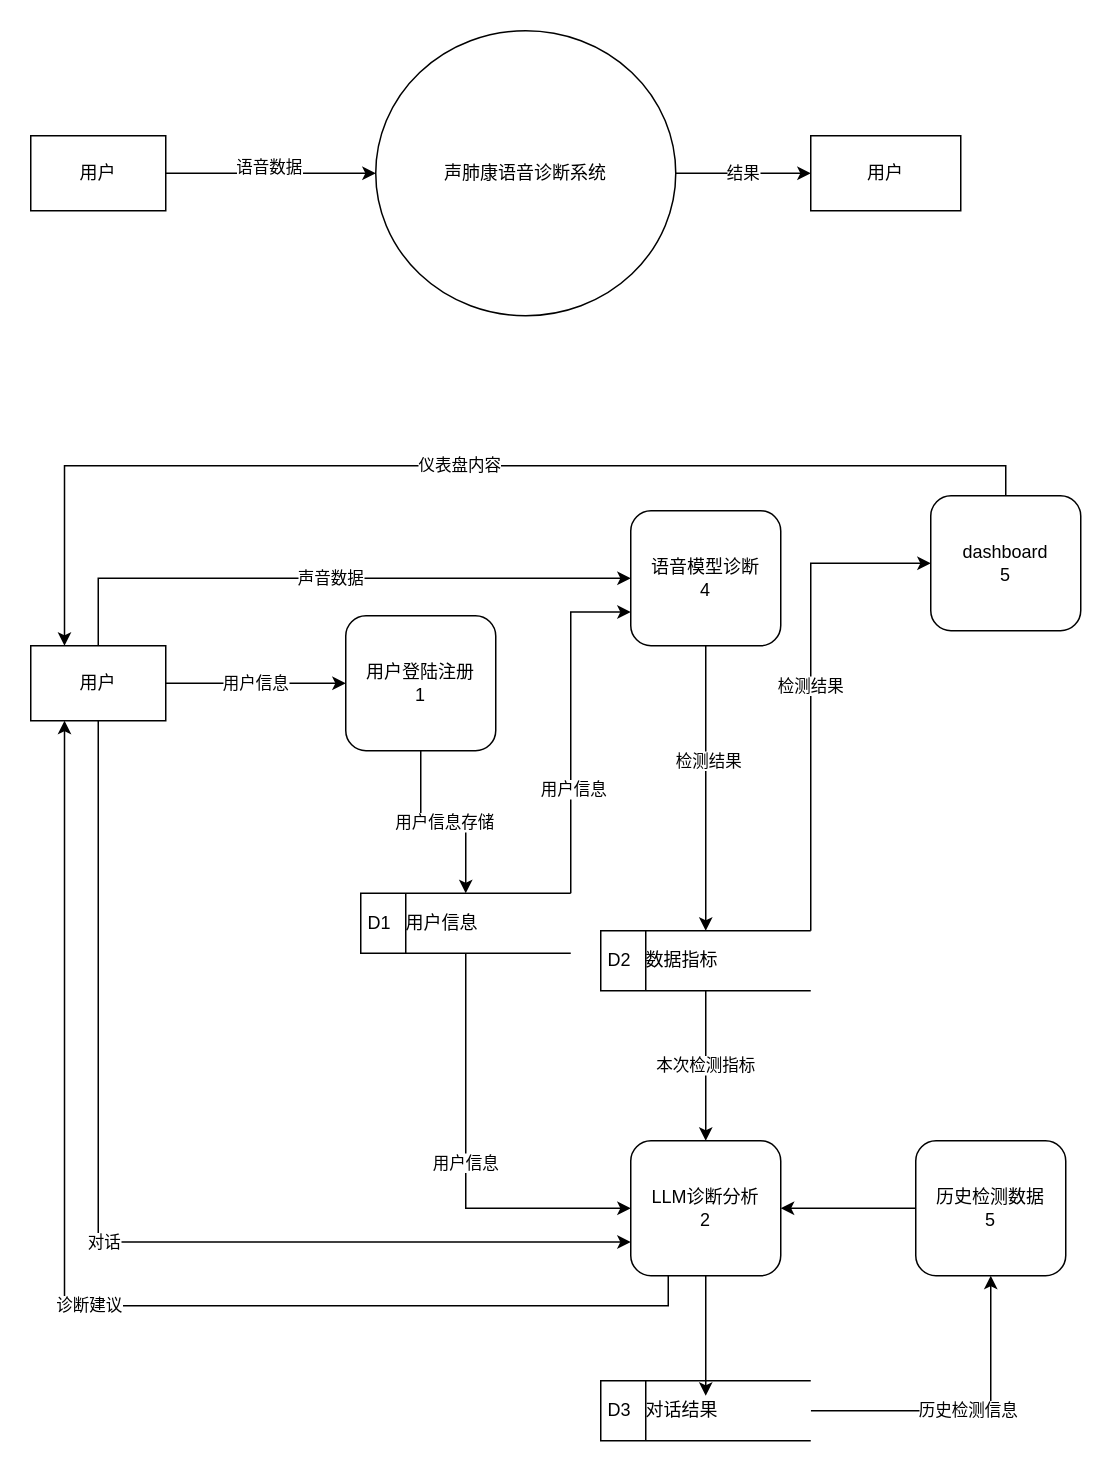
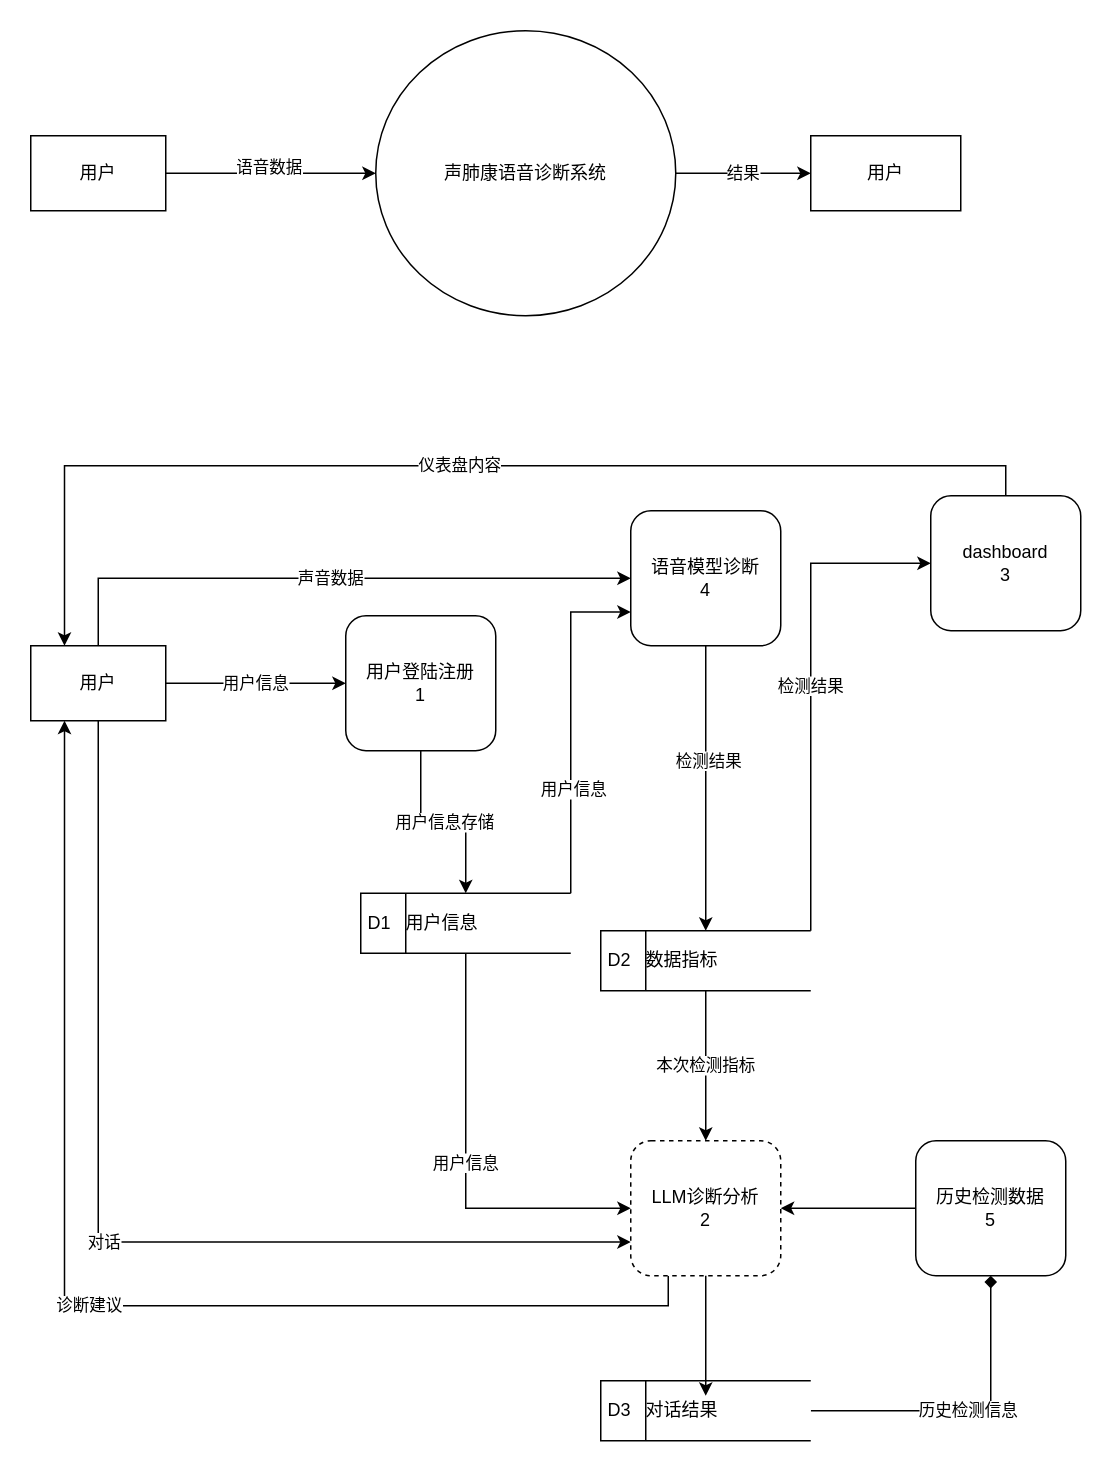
(1006, 563) -> (1006, 563)
(706, 1208) -> (706, 1208)
(991, 1287) -> (991, 1288)
